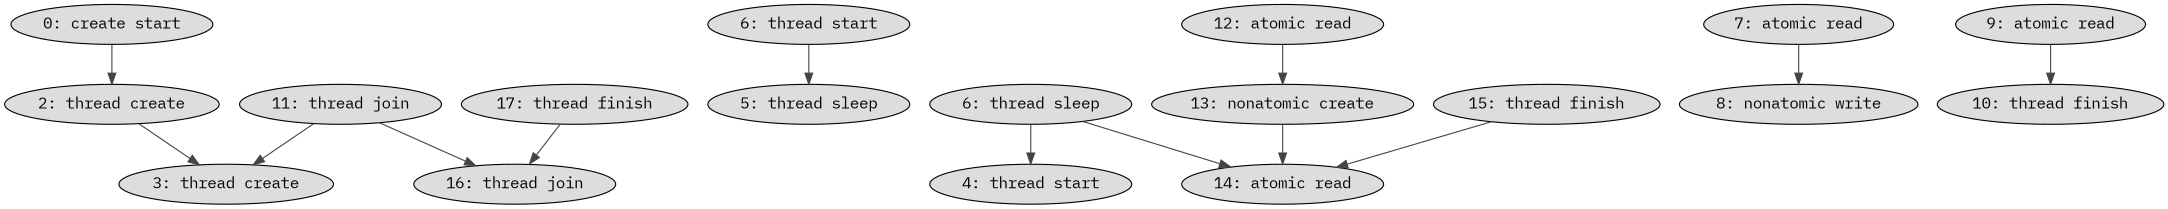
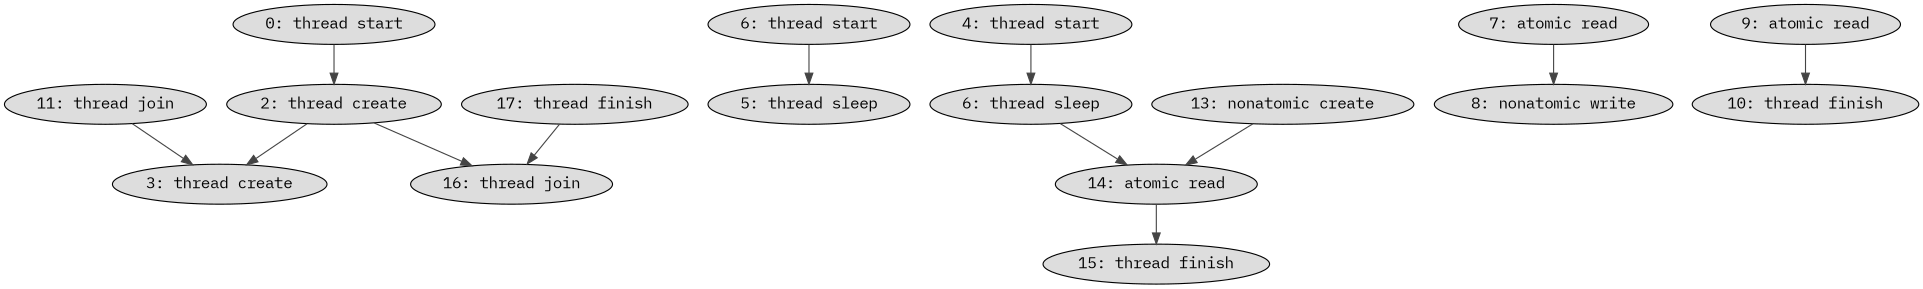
(112, 24) -> (334, 24)
(1283, 24) -> none
(1031, 139) -> (1031, 59)
(422, 142) -> (418, 142)
(1419, 143) -> (1156, 219)
